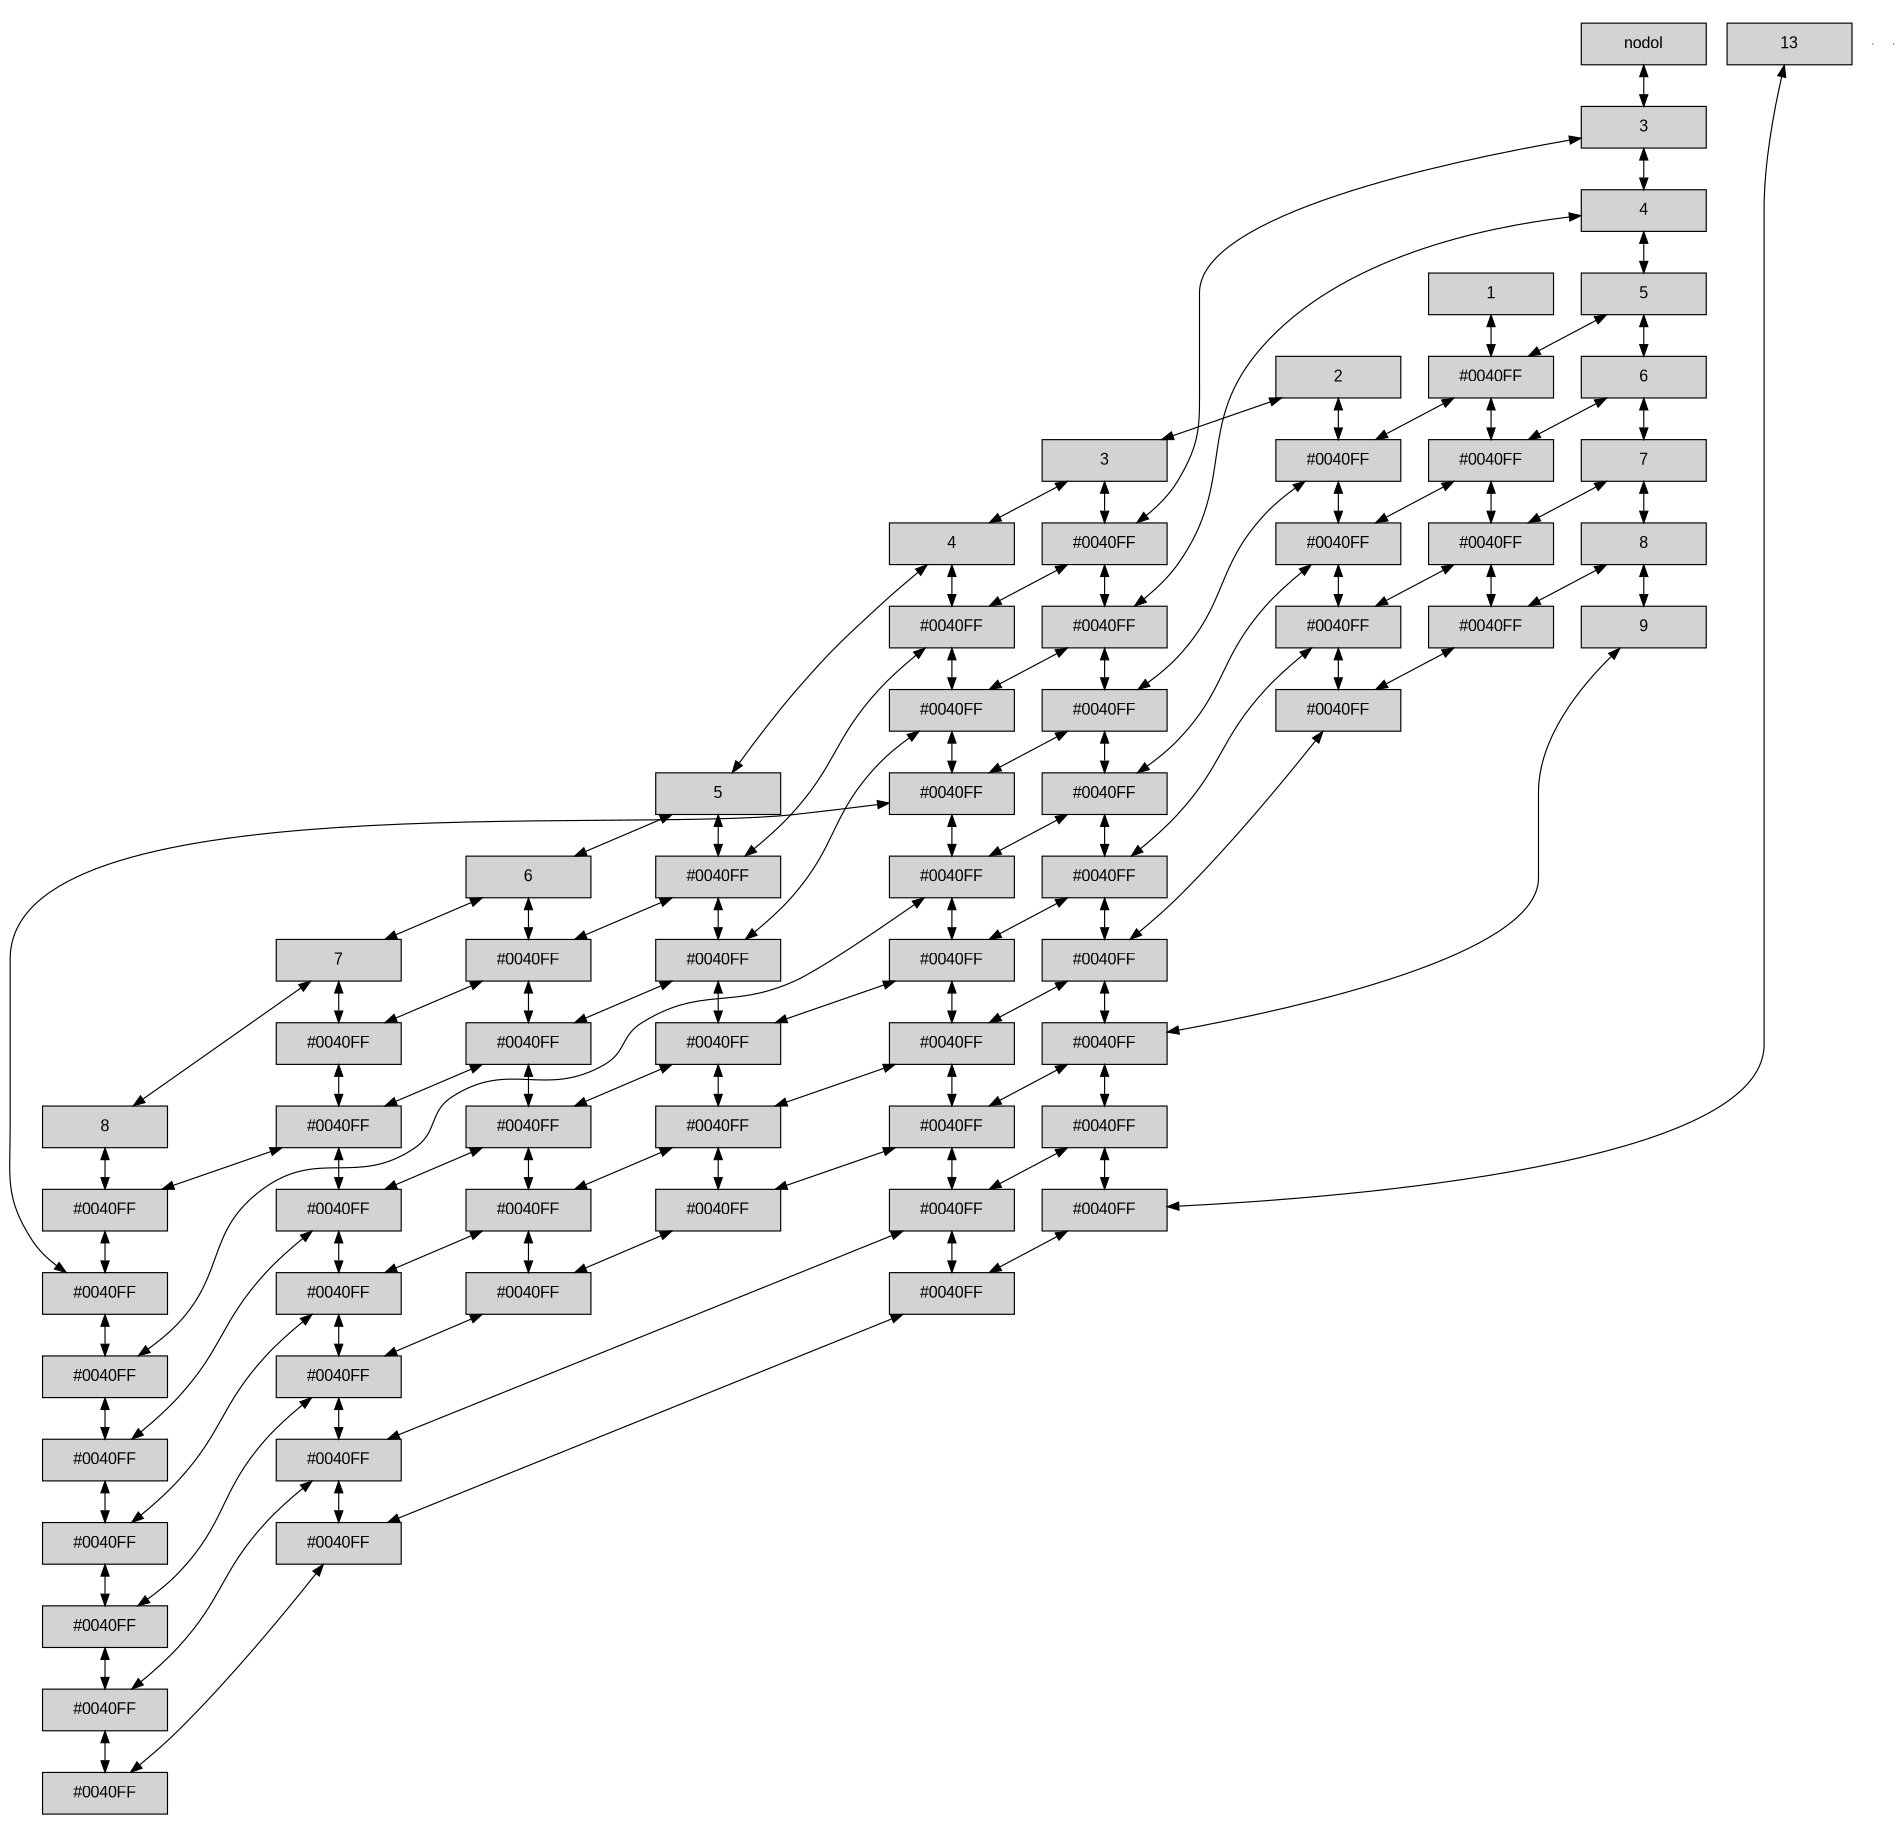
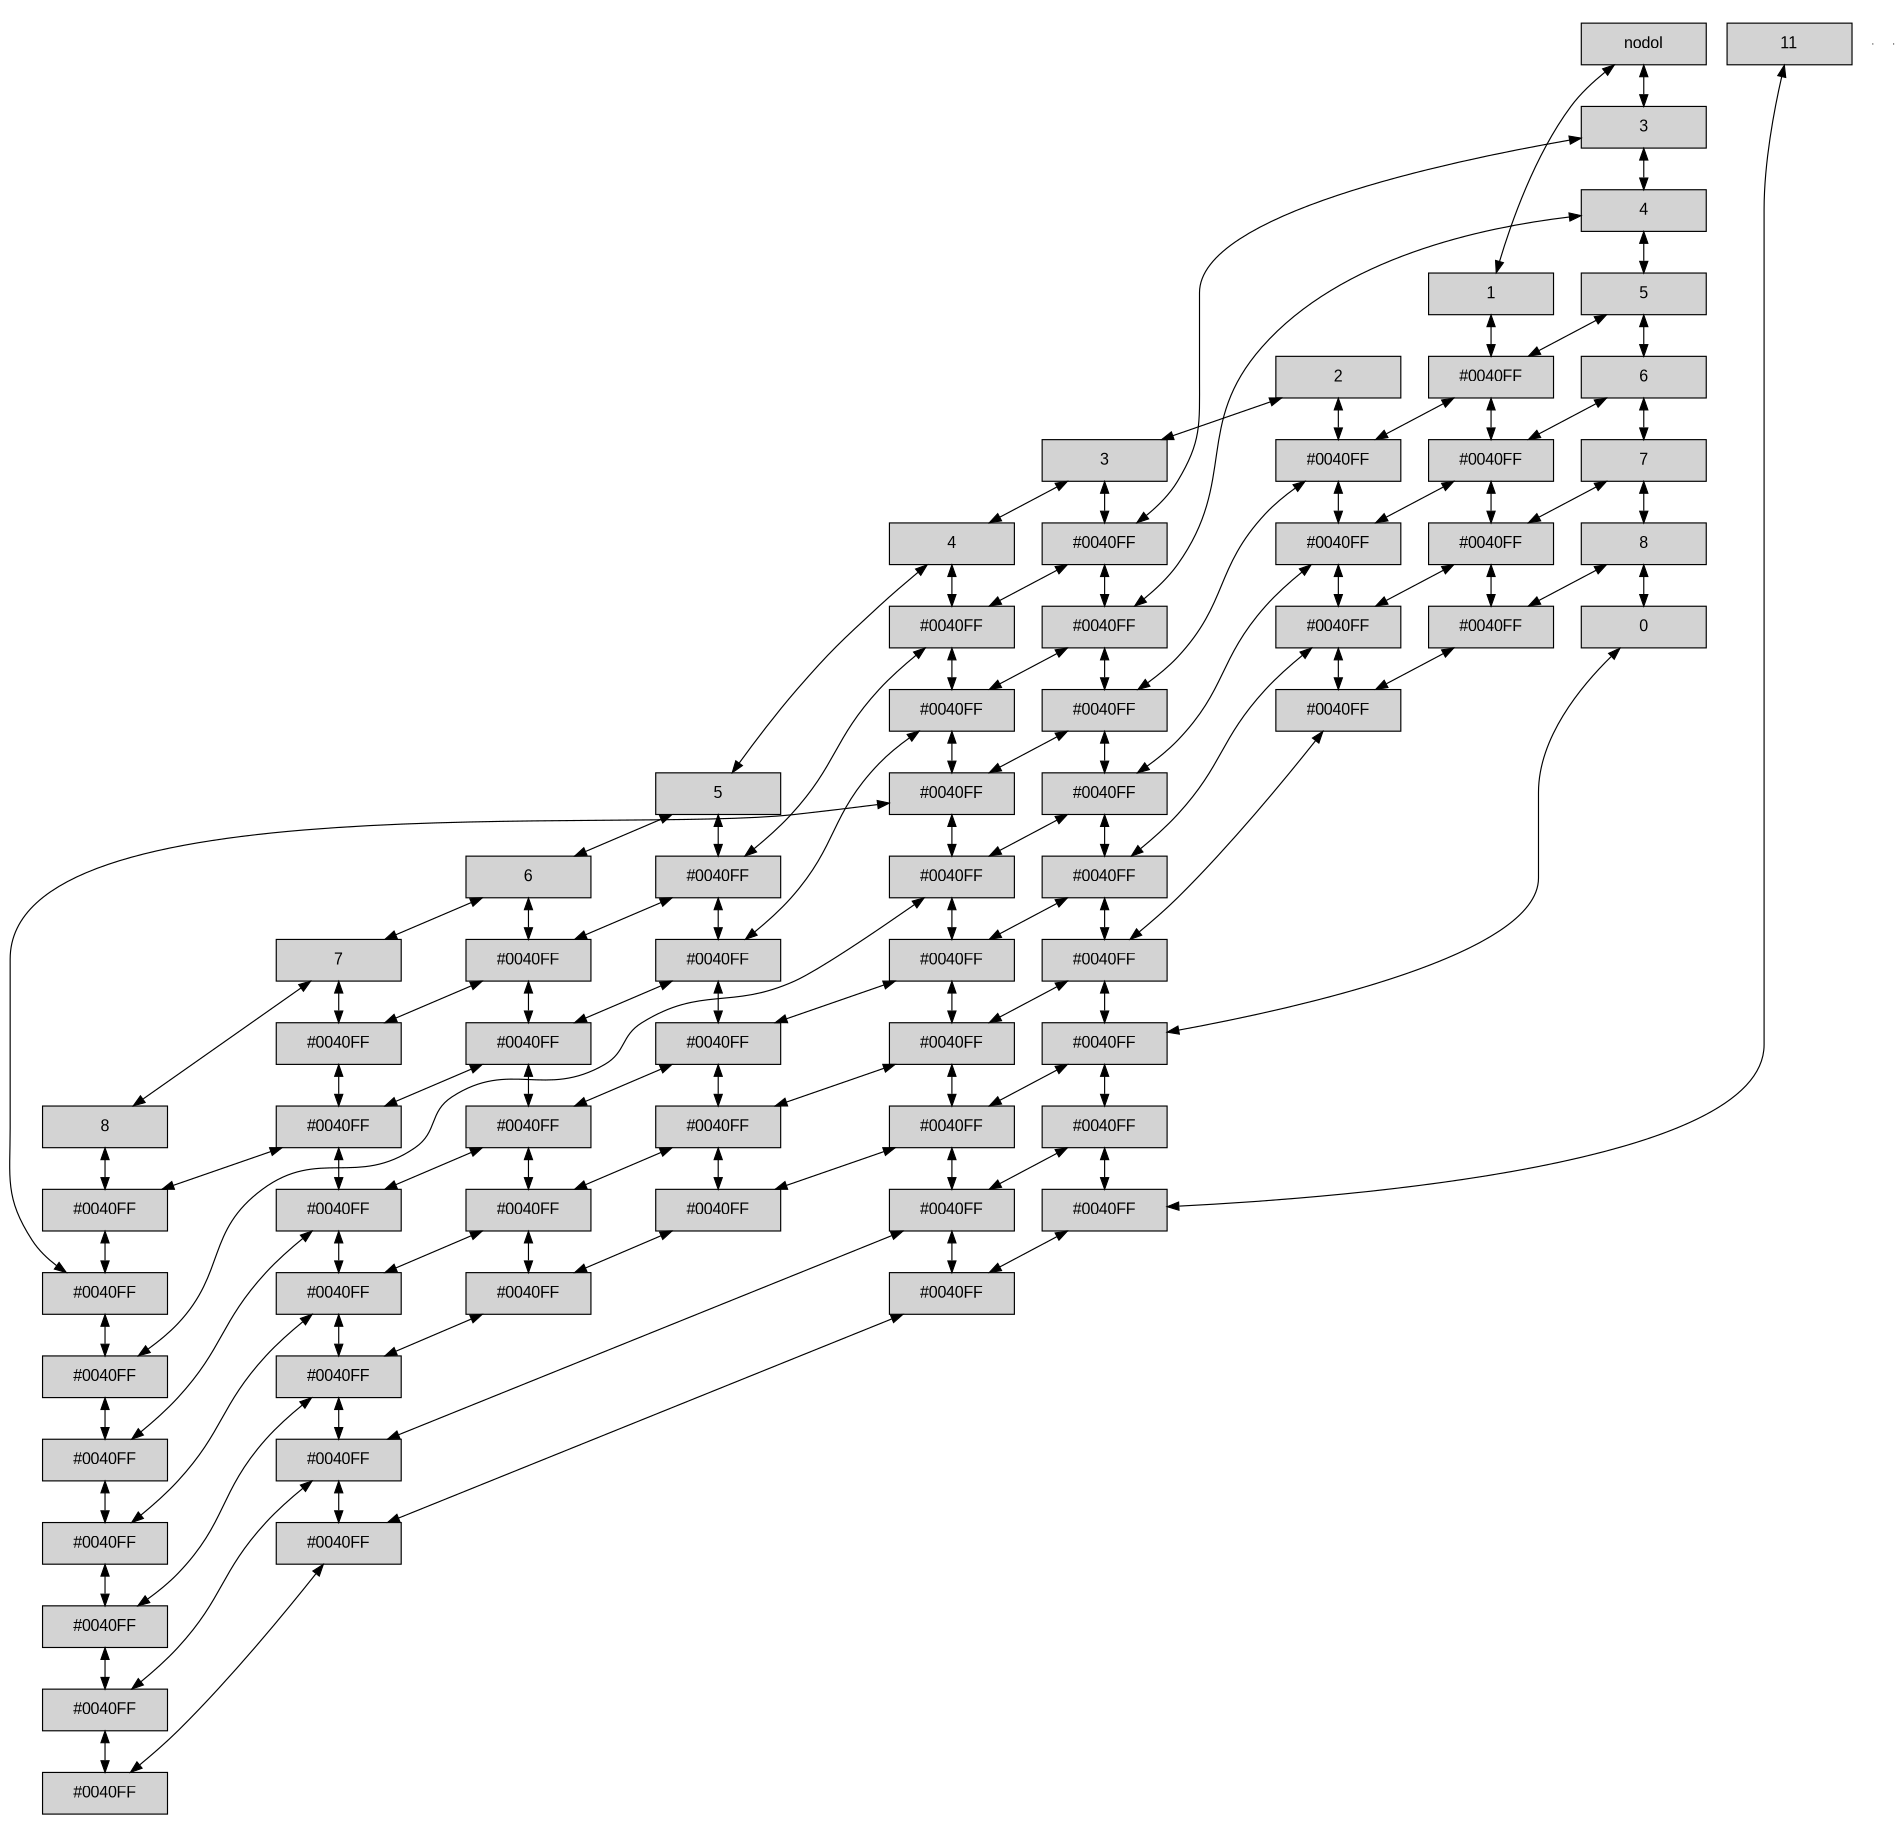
(1790, 44) -> (1790, 44)
none -> (1539, 159)
(1644, 627) -> (1644, 627)
